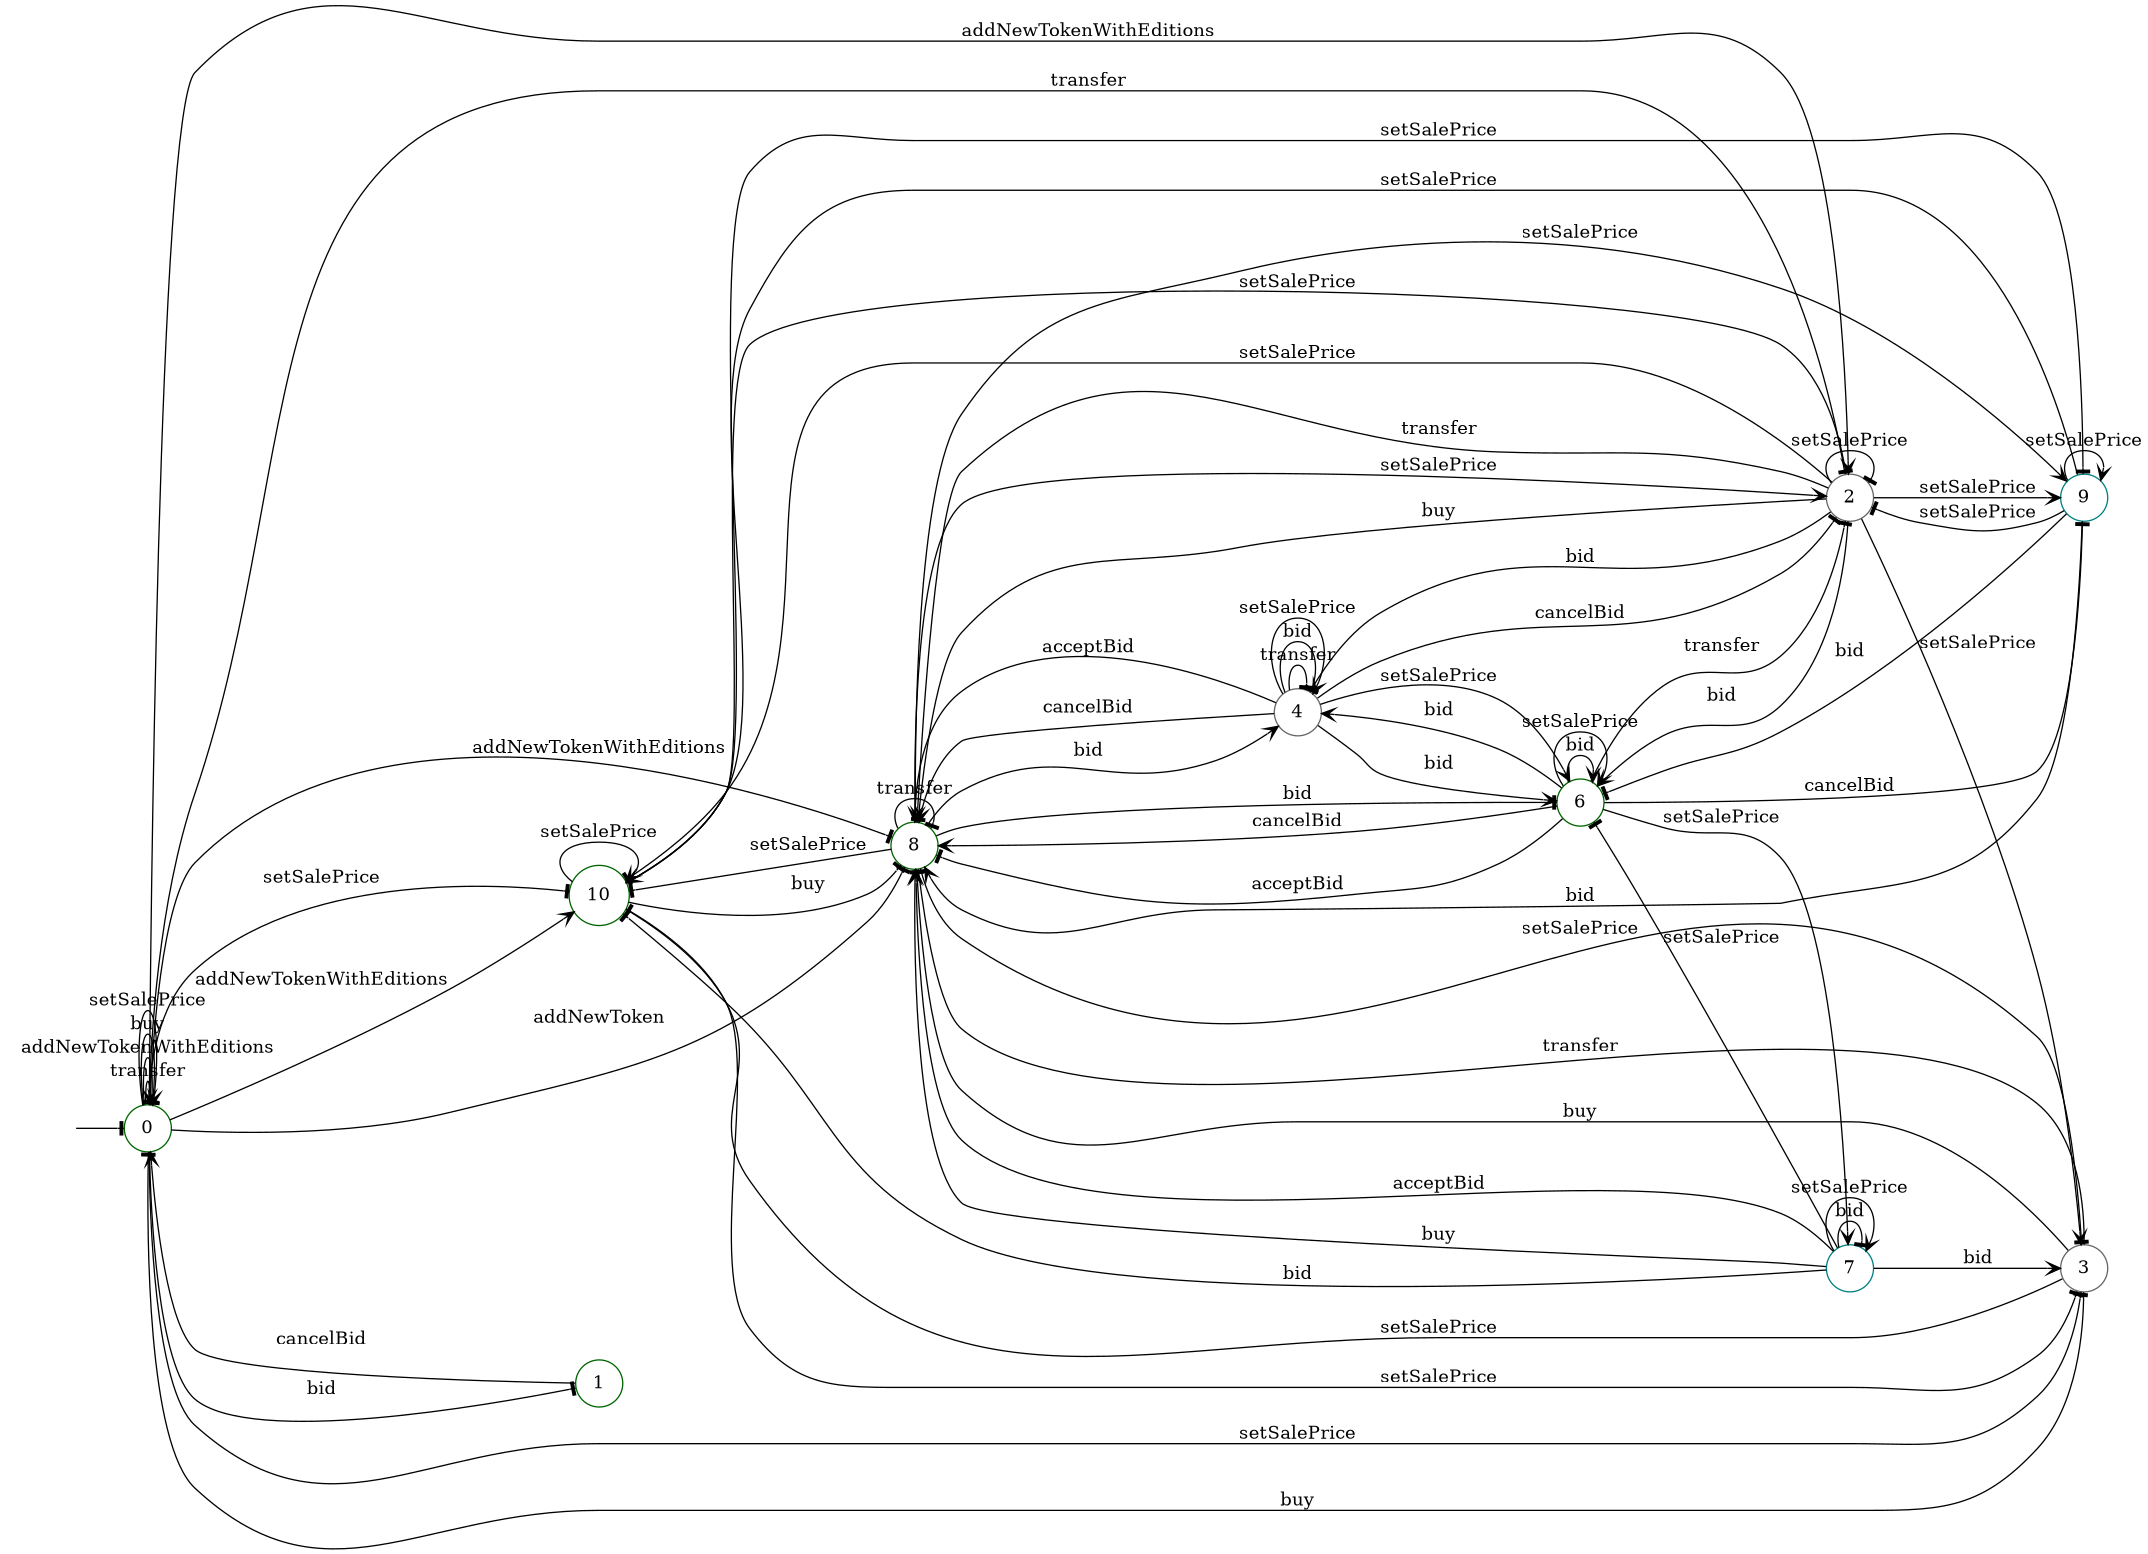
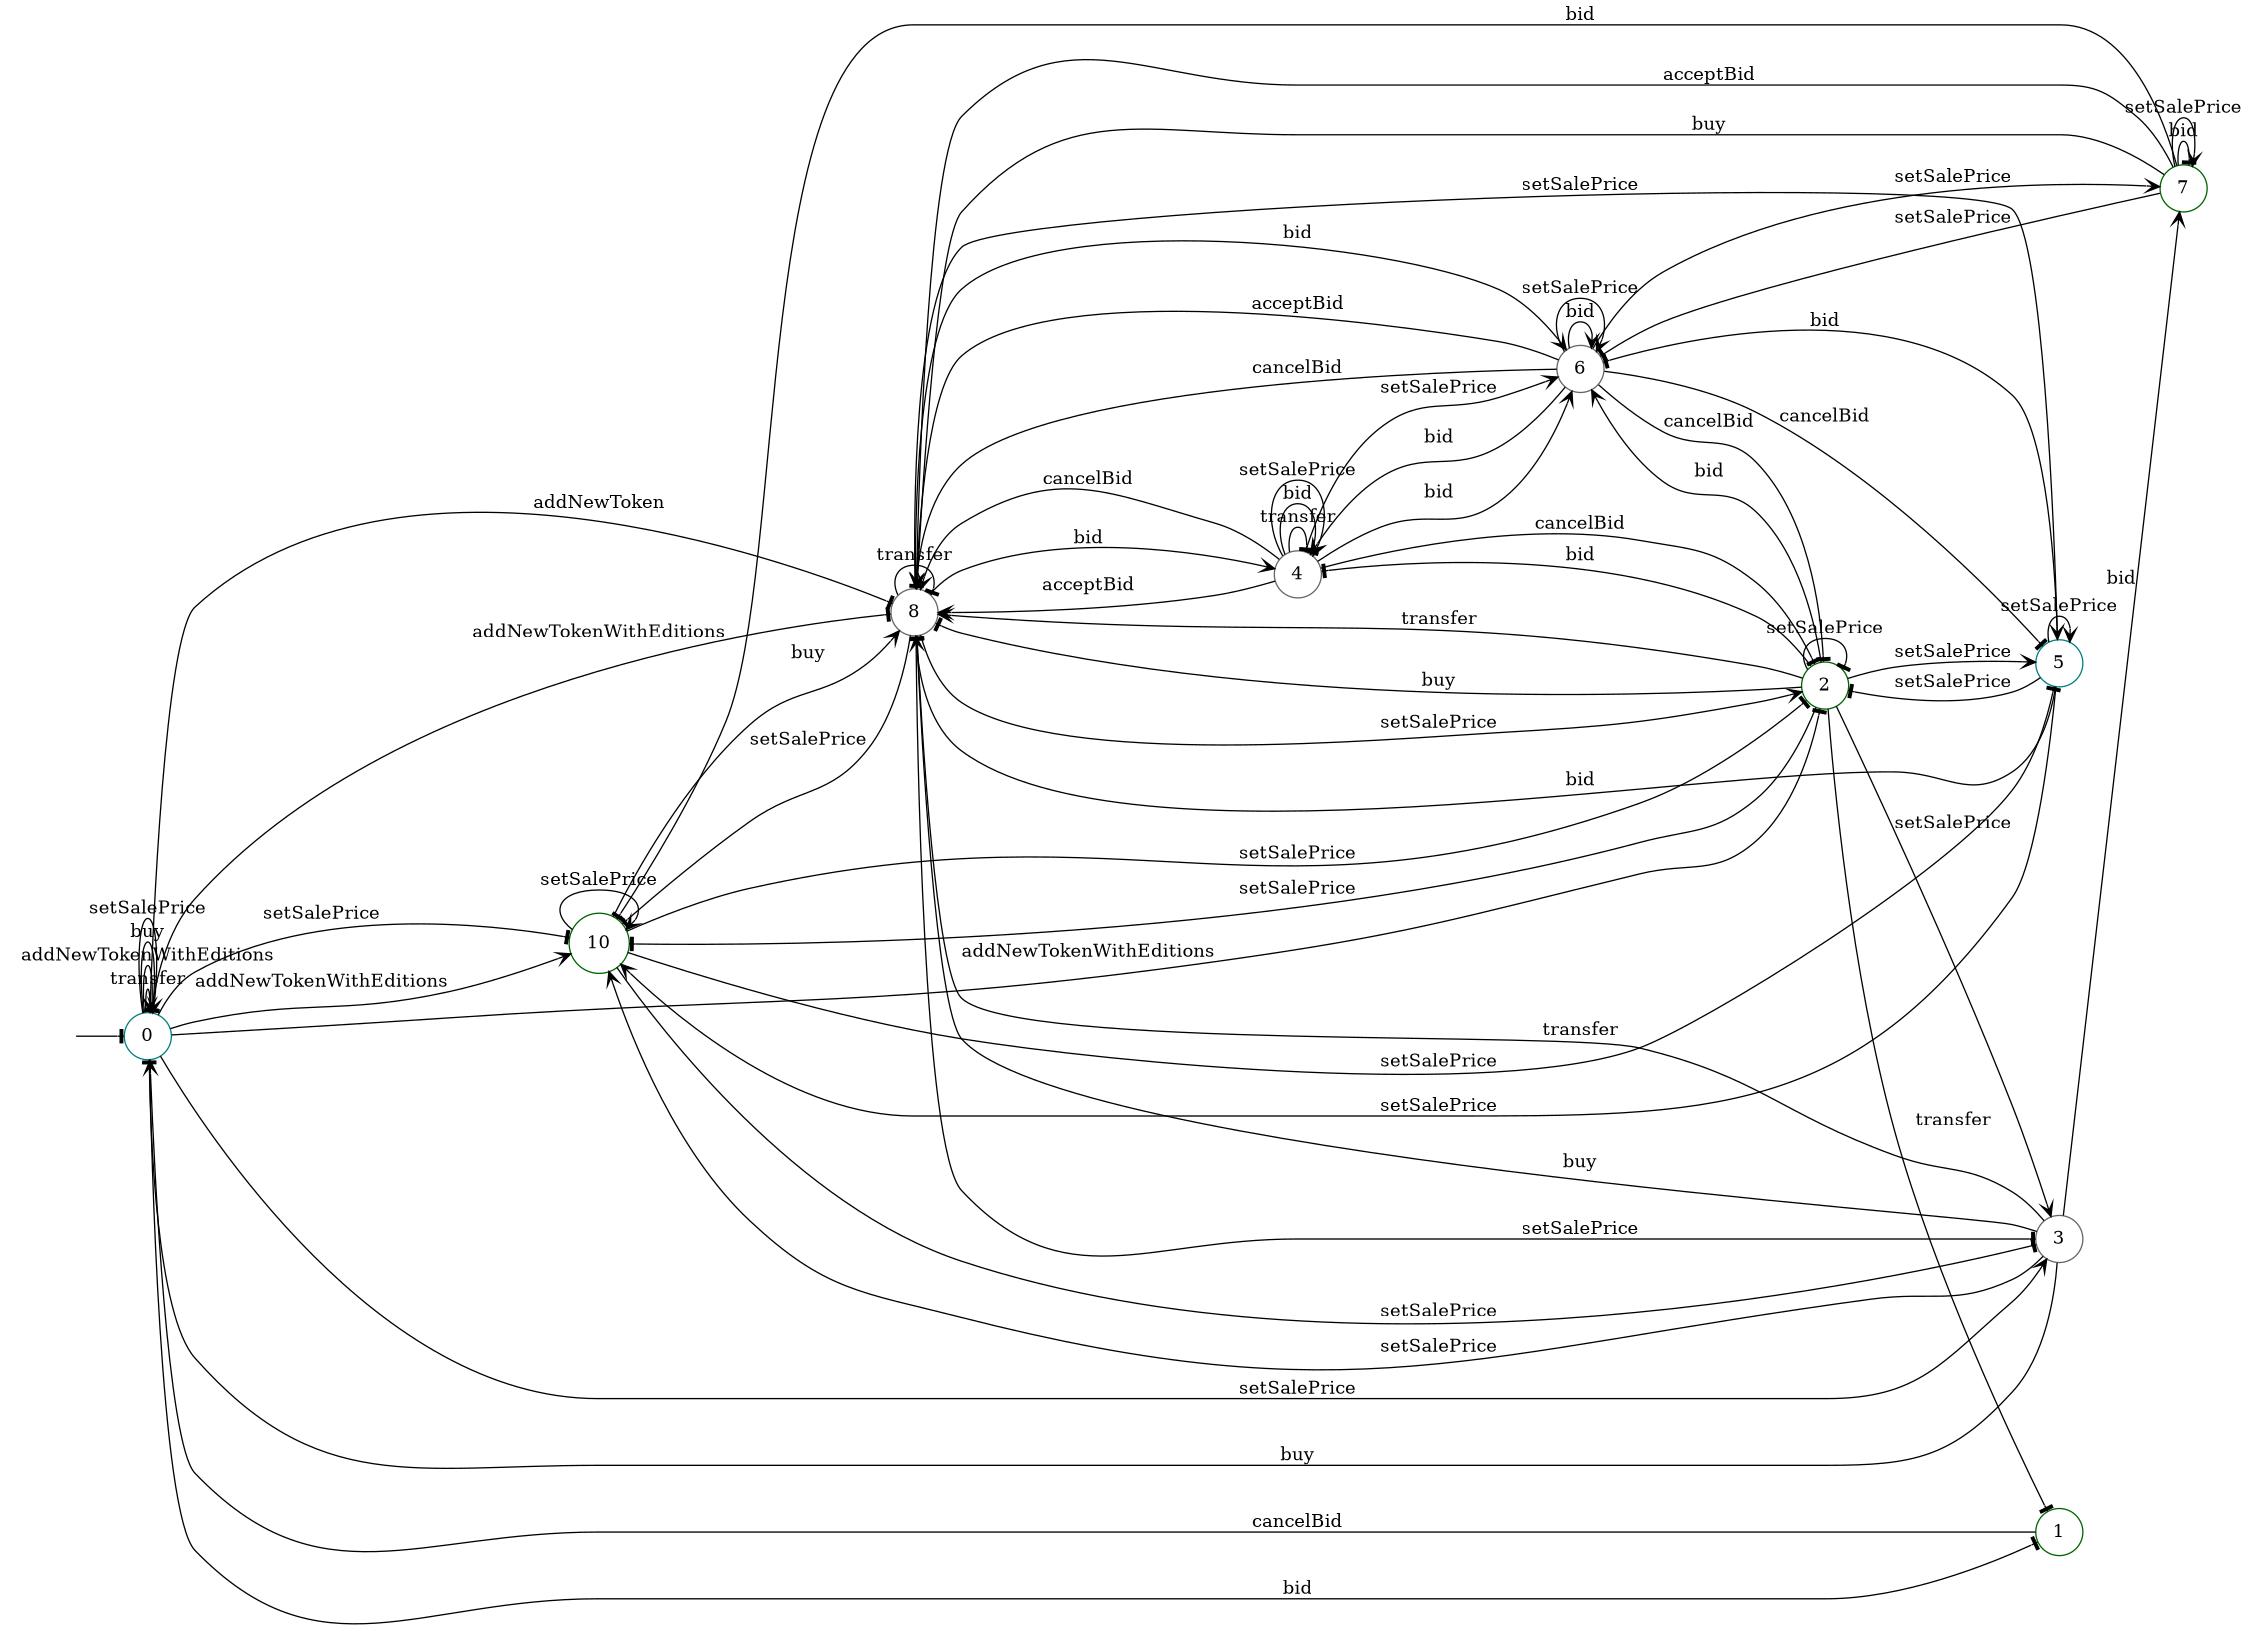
(665, 41) -> (1043, 983)
(739, 91) -> (1892, 1119)
(1850, 498) -> (1825, 686)
(2084, 498) -> (2059, 663)
(1722, 646) -> (1709, 422)
(1580, 803) -> (1580, 369)
(1242, 806) -> (1114, 244)
(915, 846) -> (915, 612)
(768, 915) -> (725, 750)
(148, 1128) -> (148, 1036)
(1850, 1268) -> (2184, 188)
(1961, 1268) -> (2121, 720)
(1223, 1349) -> (1252, 1366)
(1027, 1444) -> (1053, 1399)
